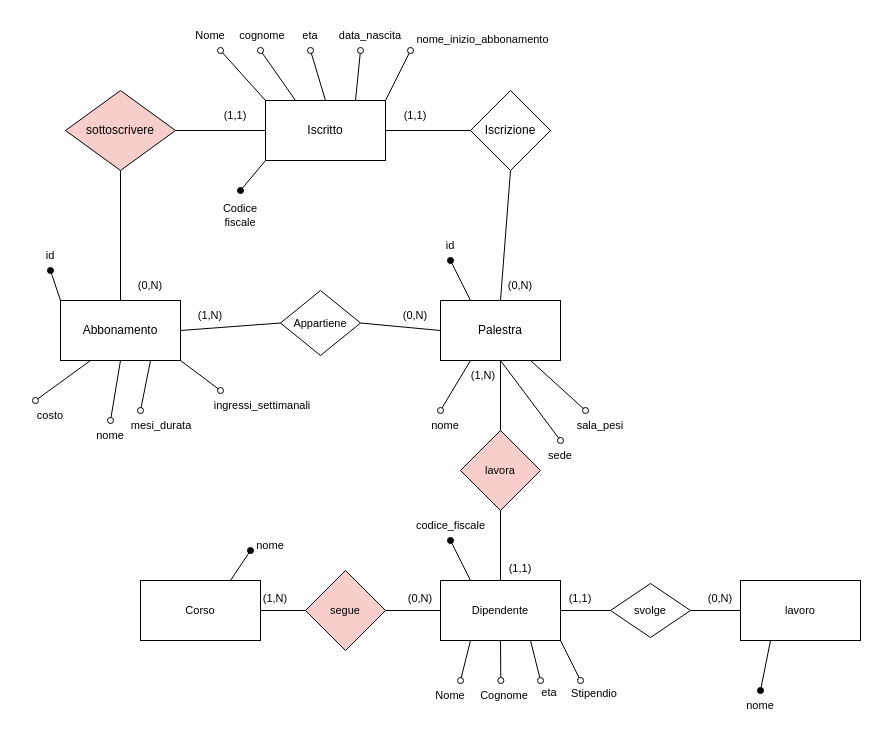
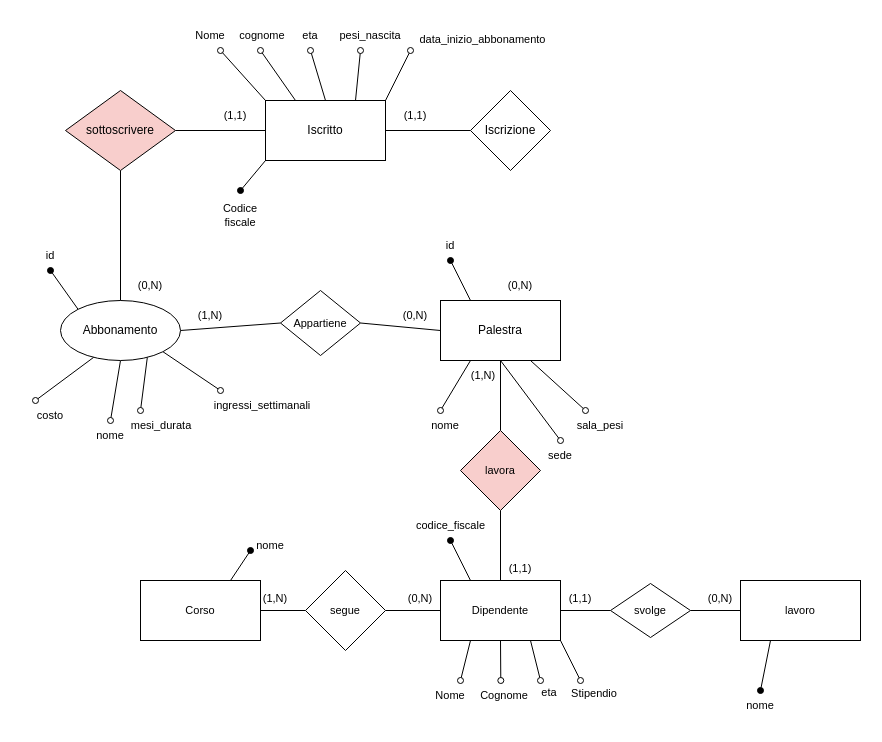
(371, 36) -> (371, 36)
(483, 40) -> (483, 40)
(506, 236) -> none
(121, 331) -> (121, 331)
(346, 611) -> (346, 611)
